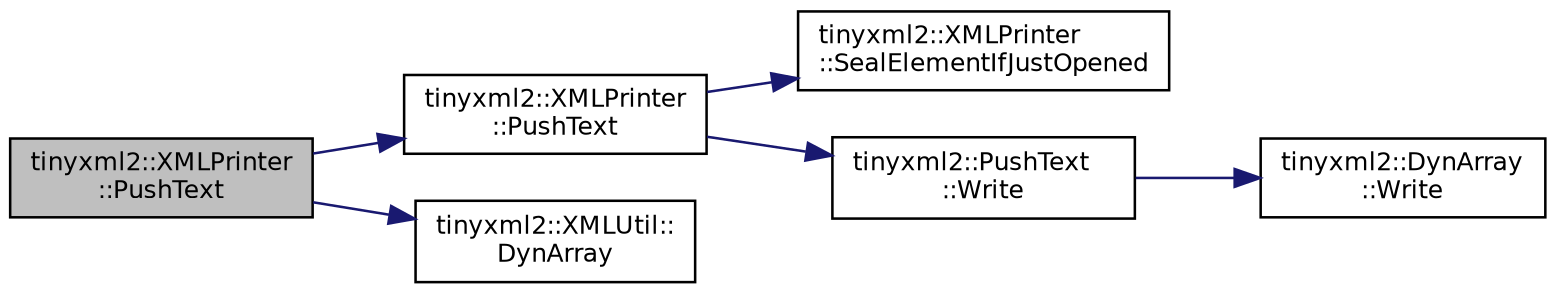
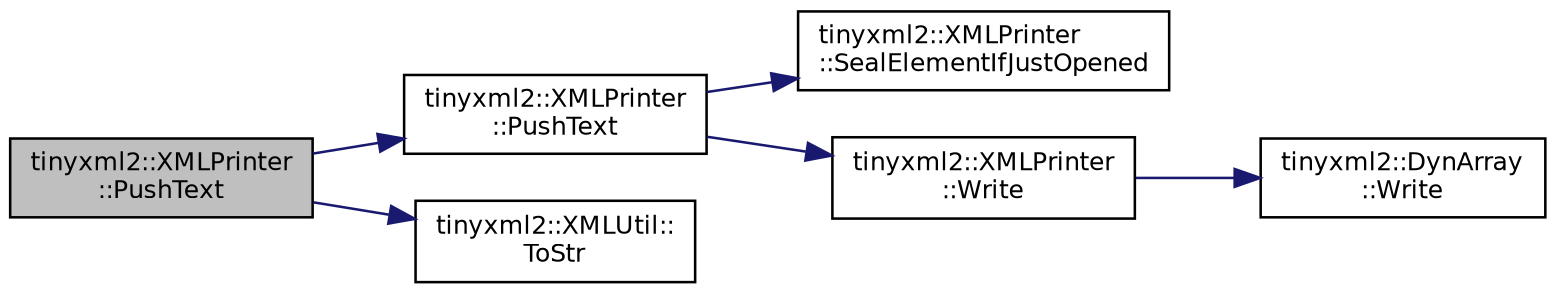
(984, 178) -> (984, 178)
(555, 241) -> (555, 241)
